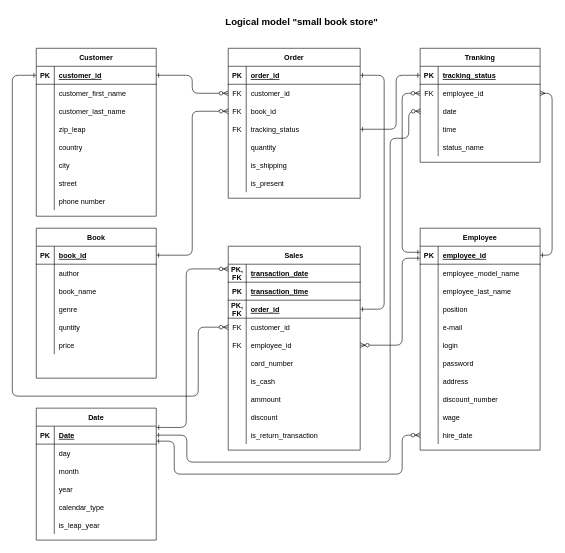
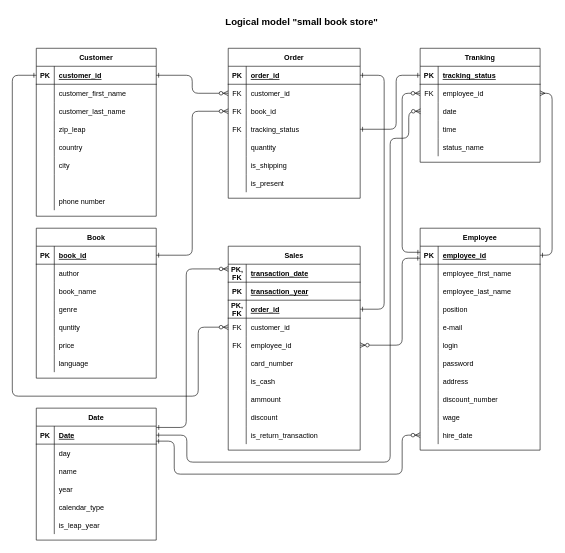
(105, 183) -> none
(479, 274) -> (479, 274)
(281, 292) -> (282, 292)
none -> (105, 363)
(69, 472) -> (67, 472)
